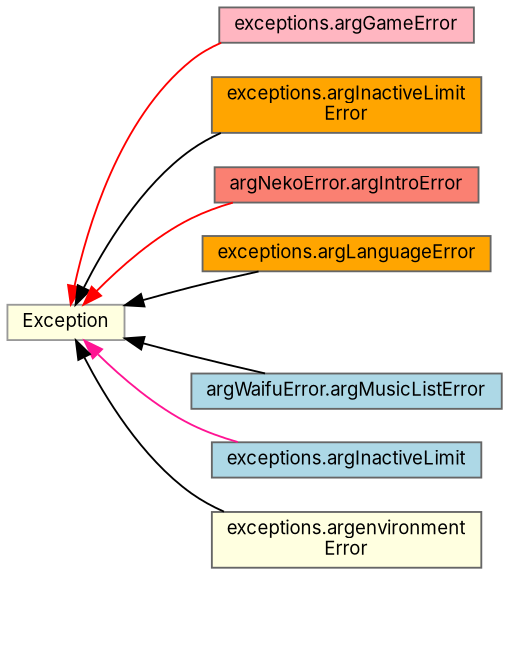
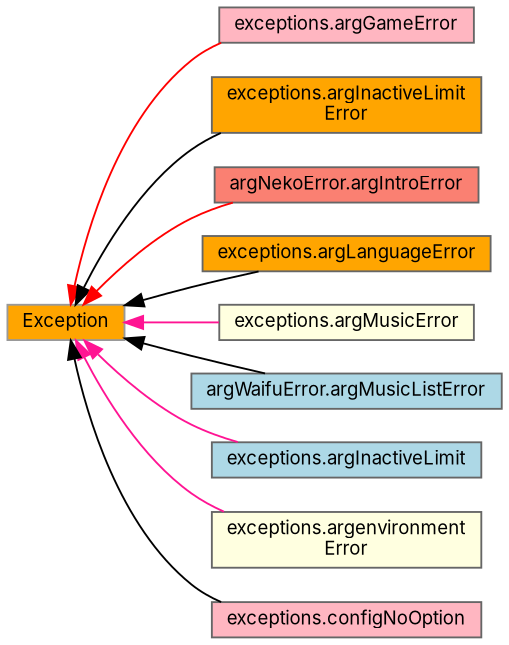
(66, 322) -> (66, 322)
none -> (347, 322)
(142, 446) -> (142, 446)
none -> (347, 620)
